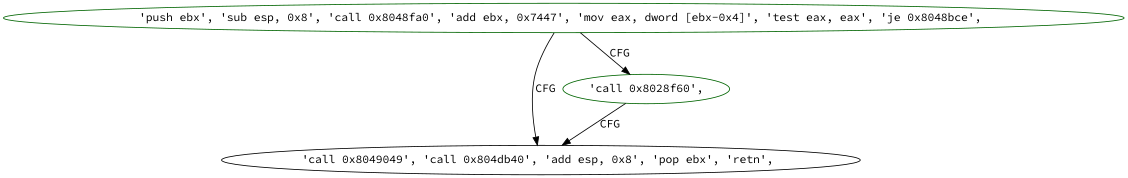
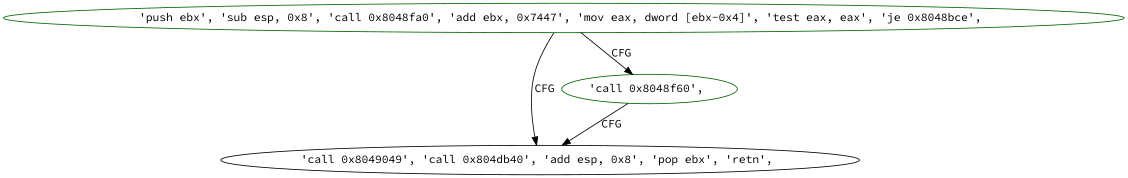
(646, 89) -> (650, 89)
